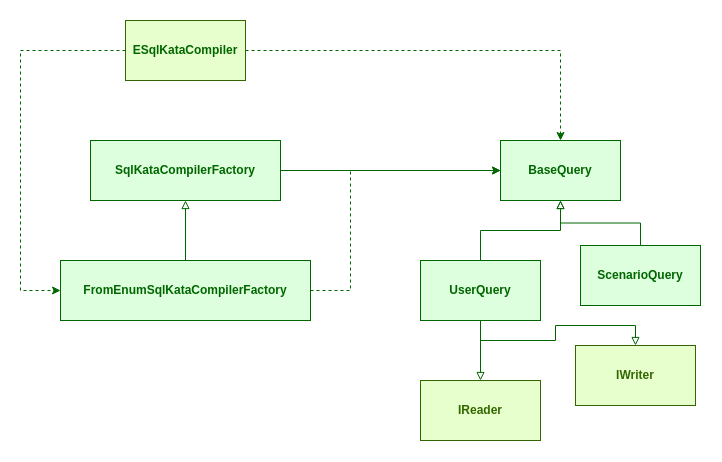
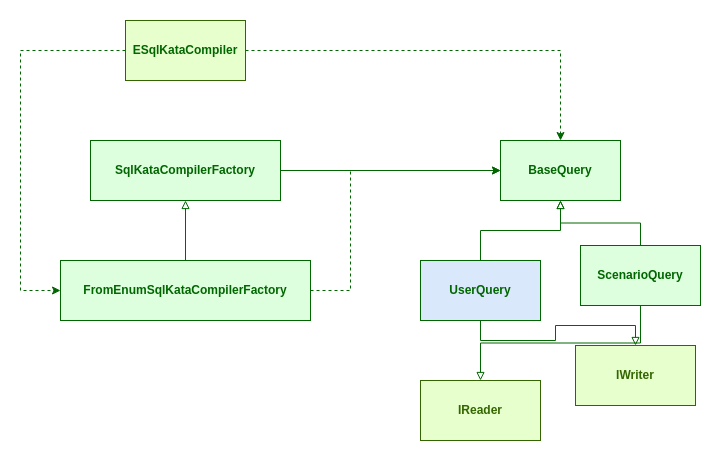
(481, 291) -> (481, 291)
(481, 344) -> (578, 343)
